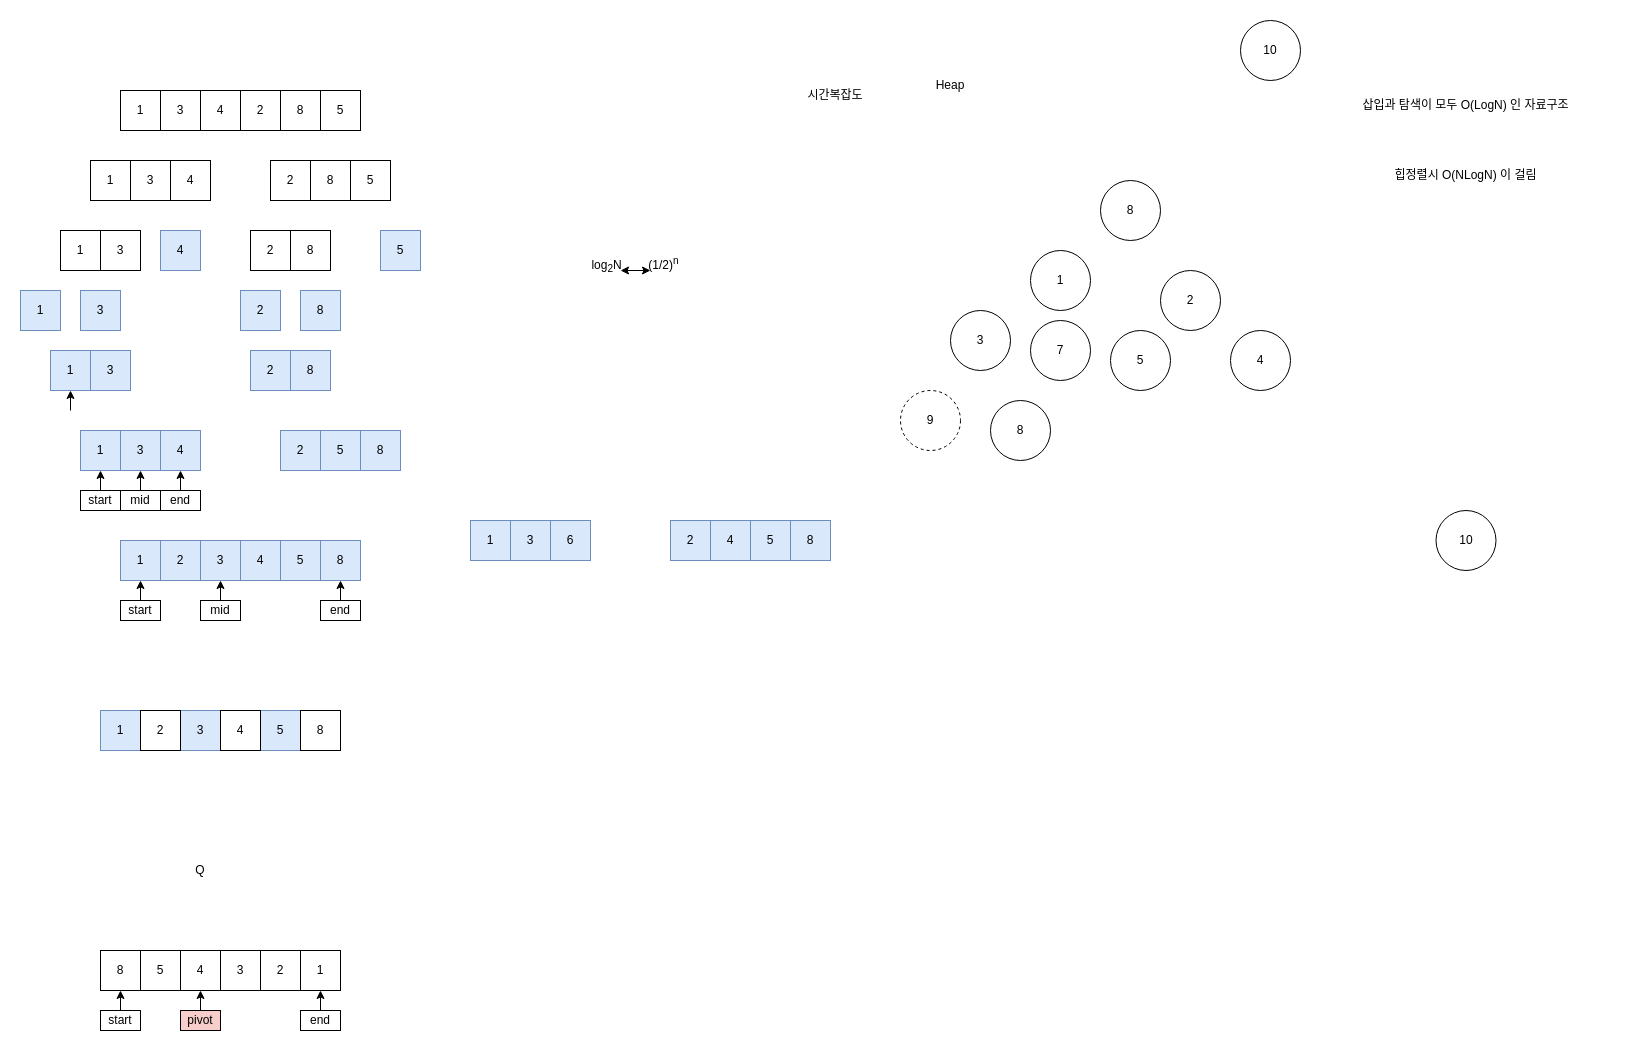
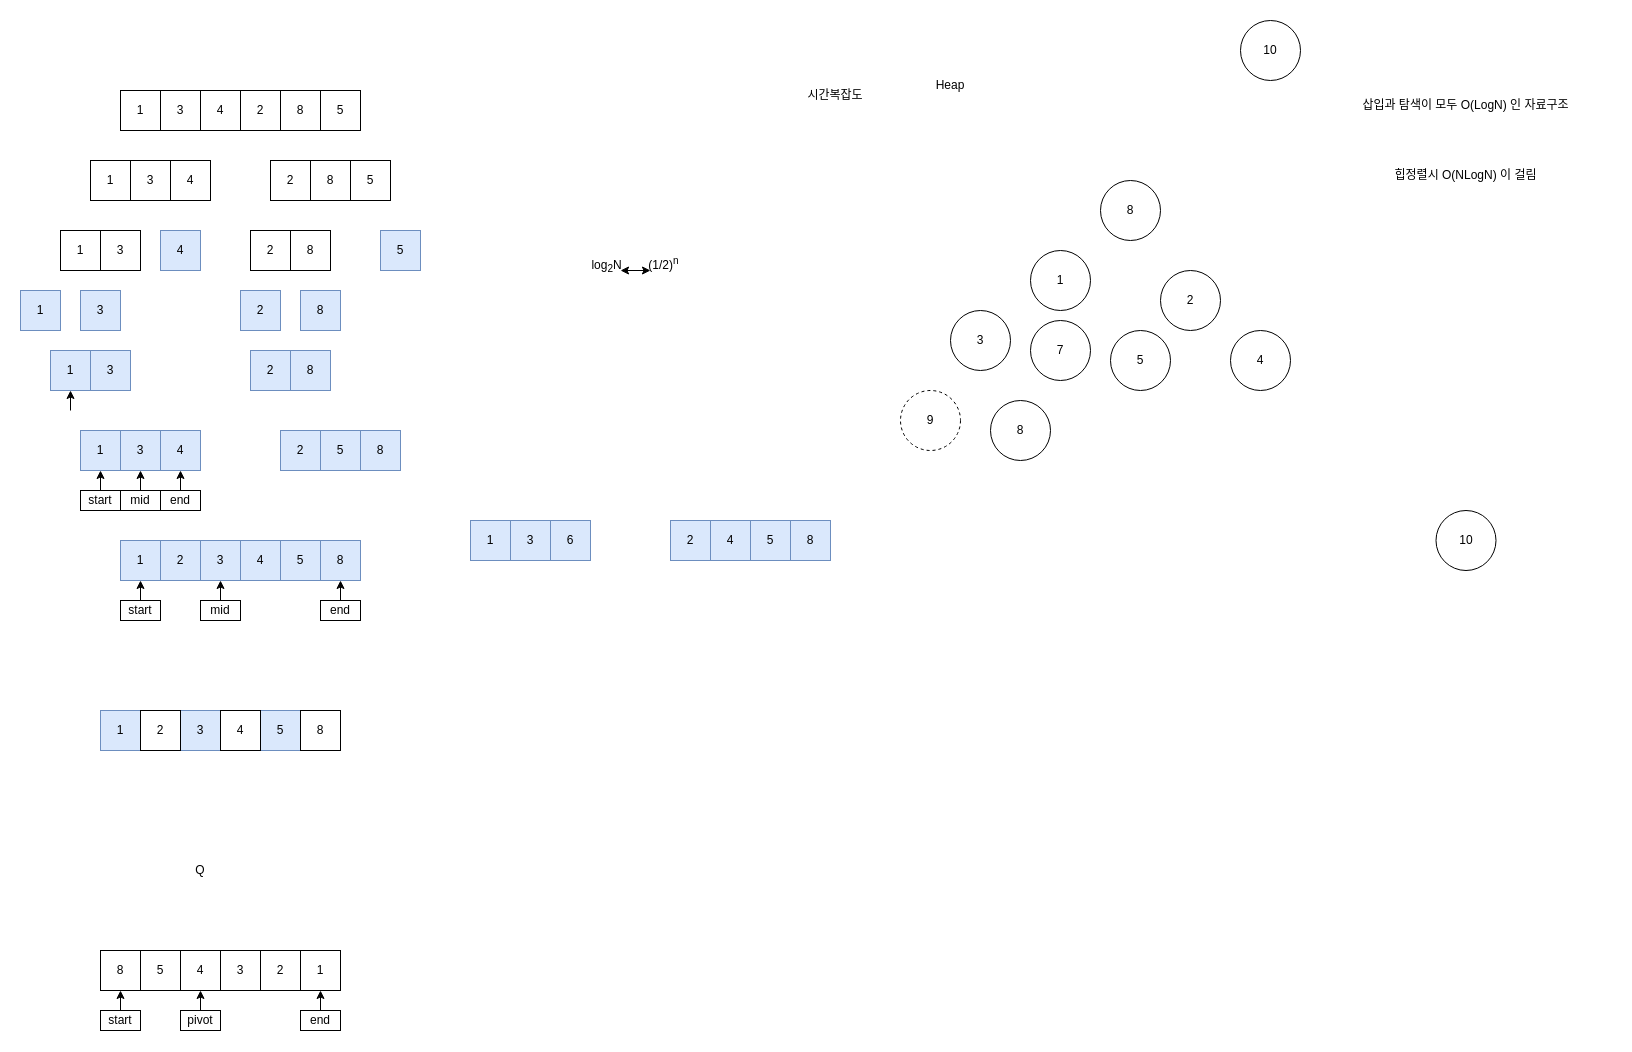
(201, 1021) -> (201, 1021)
